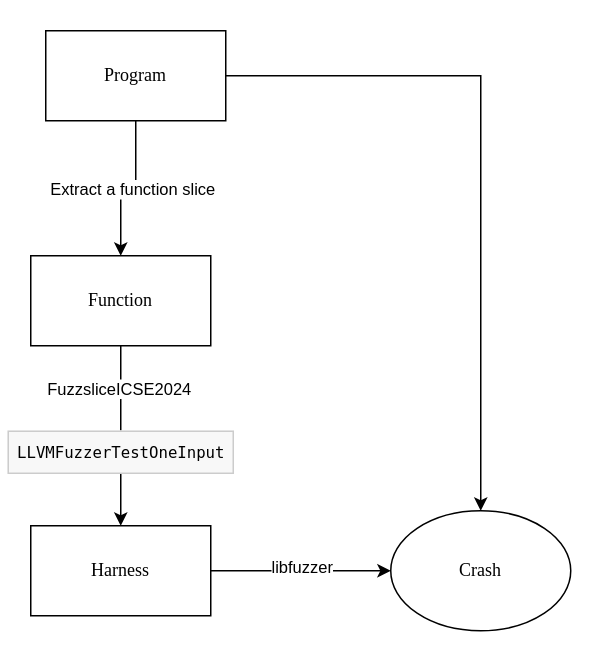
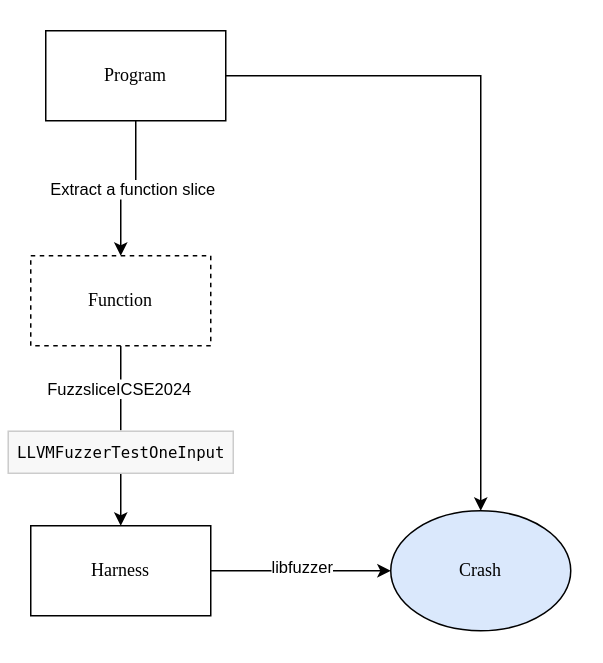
(121, 301) -> (121, 301)
(481, 571) -> (481, 571)
